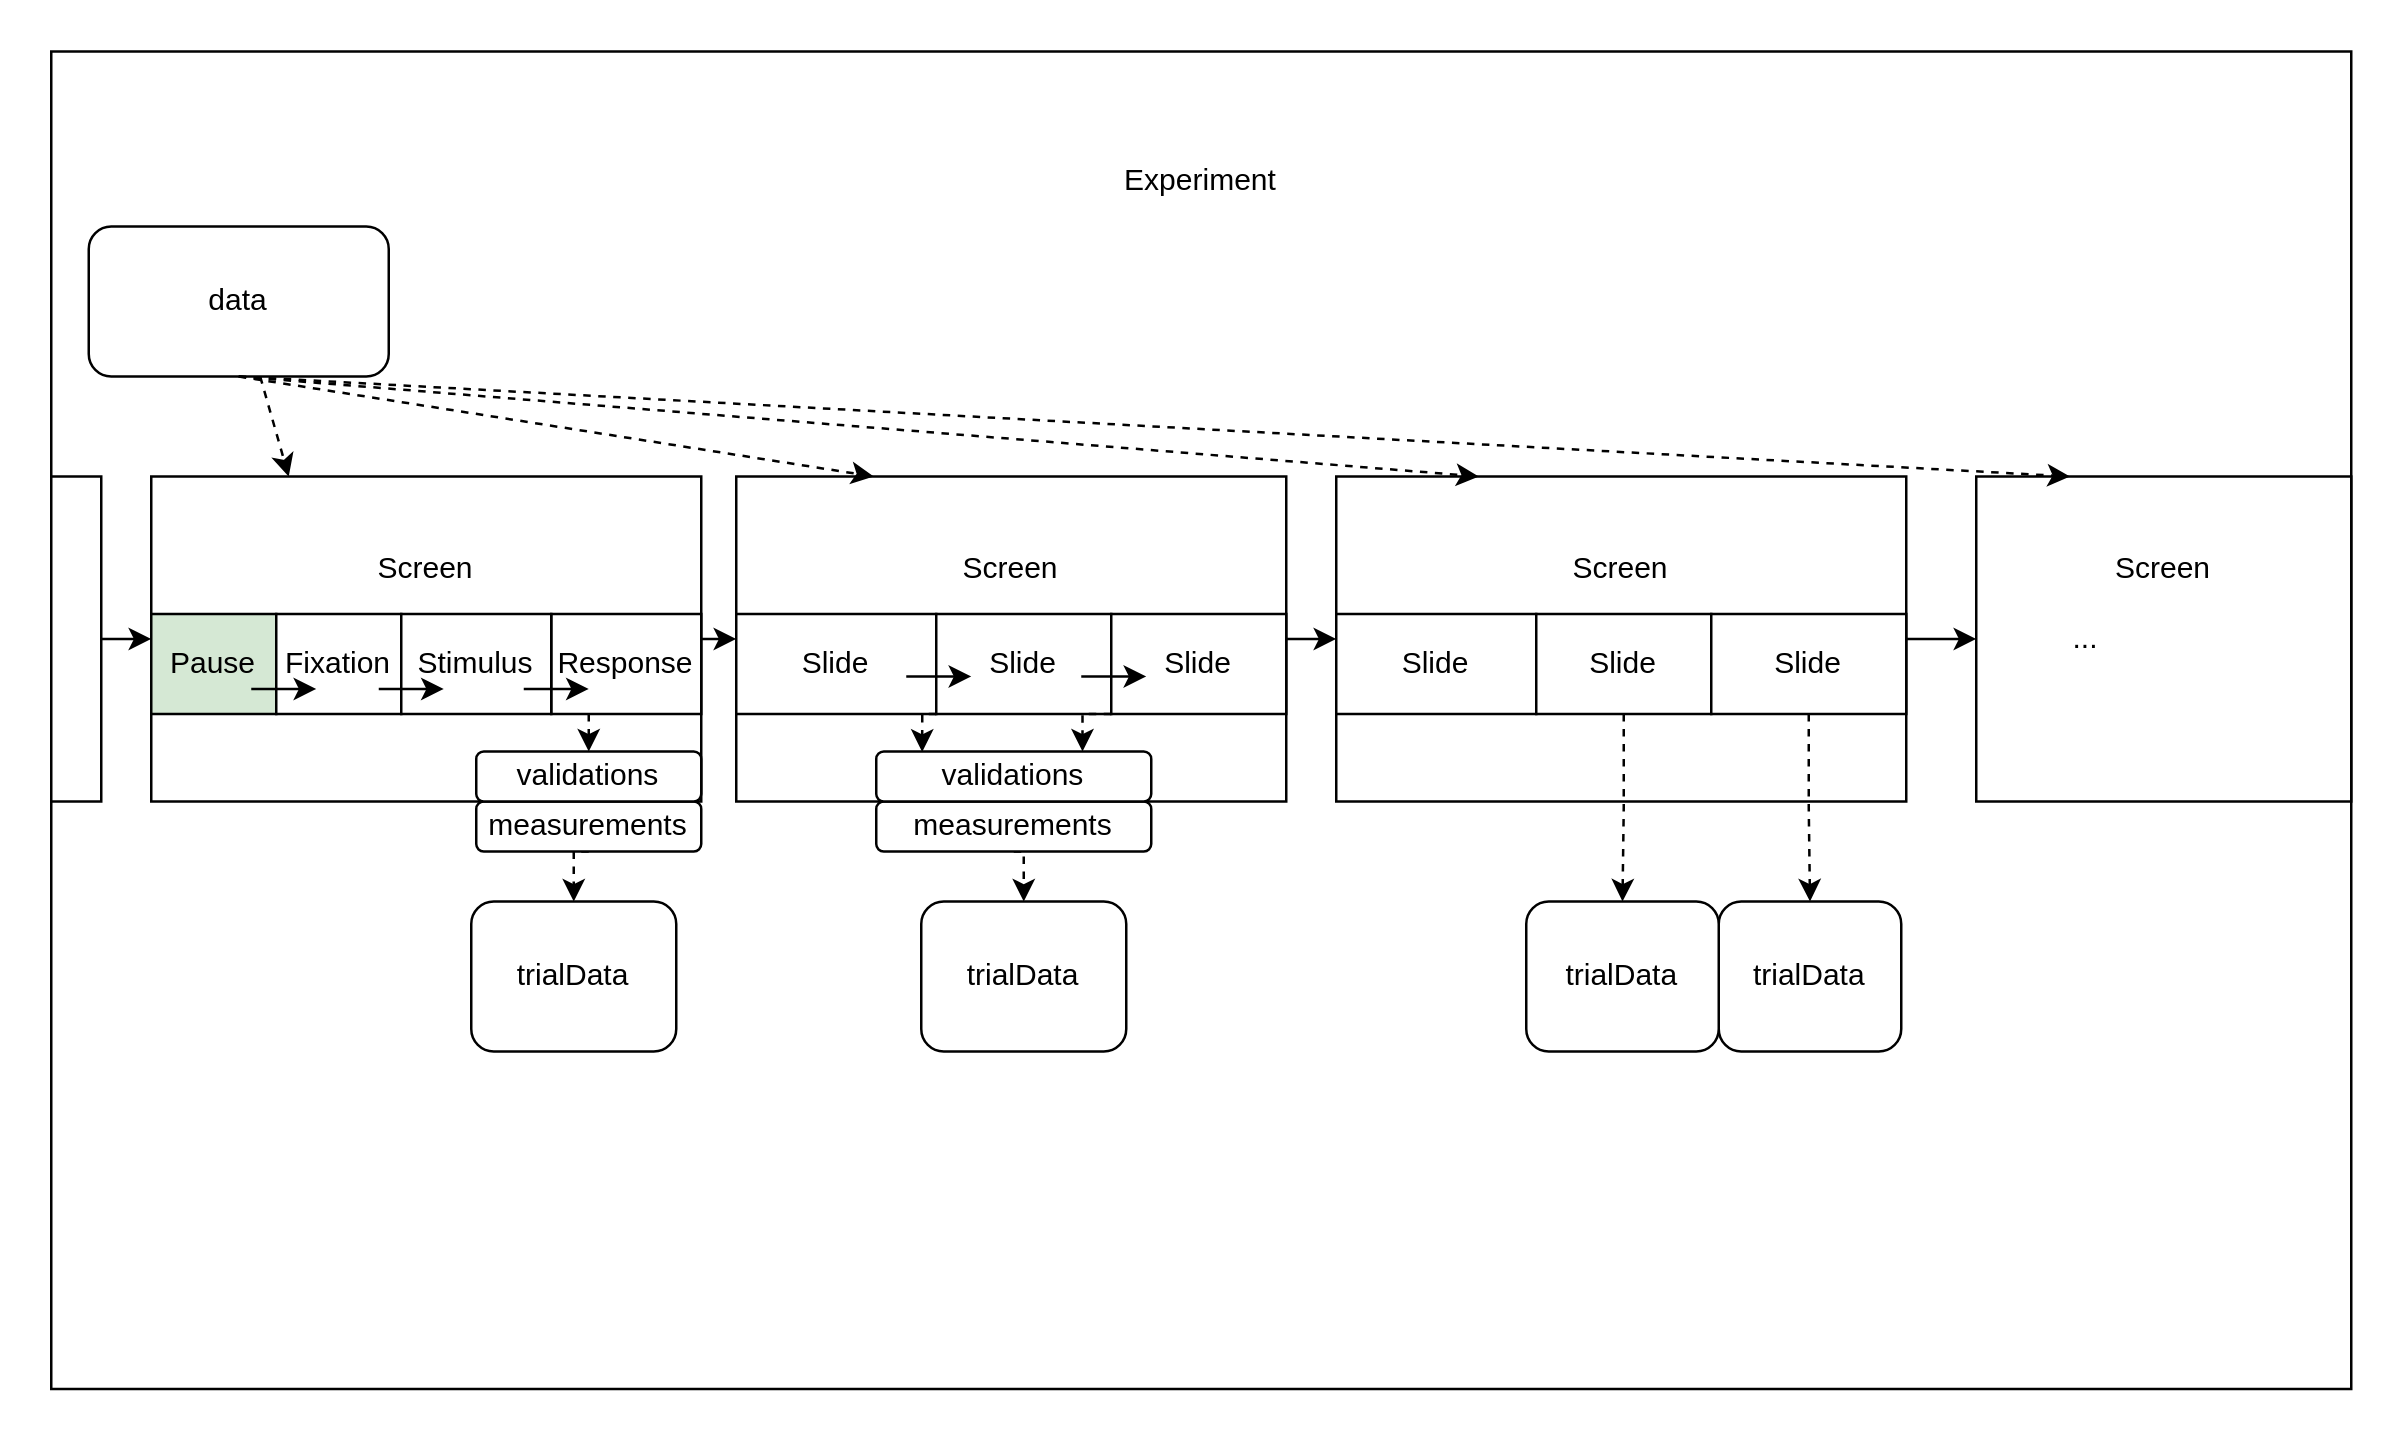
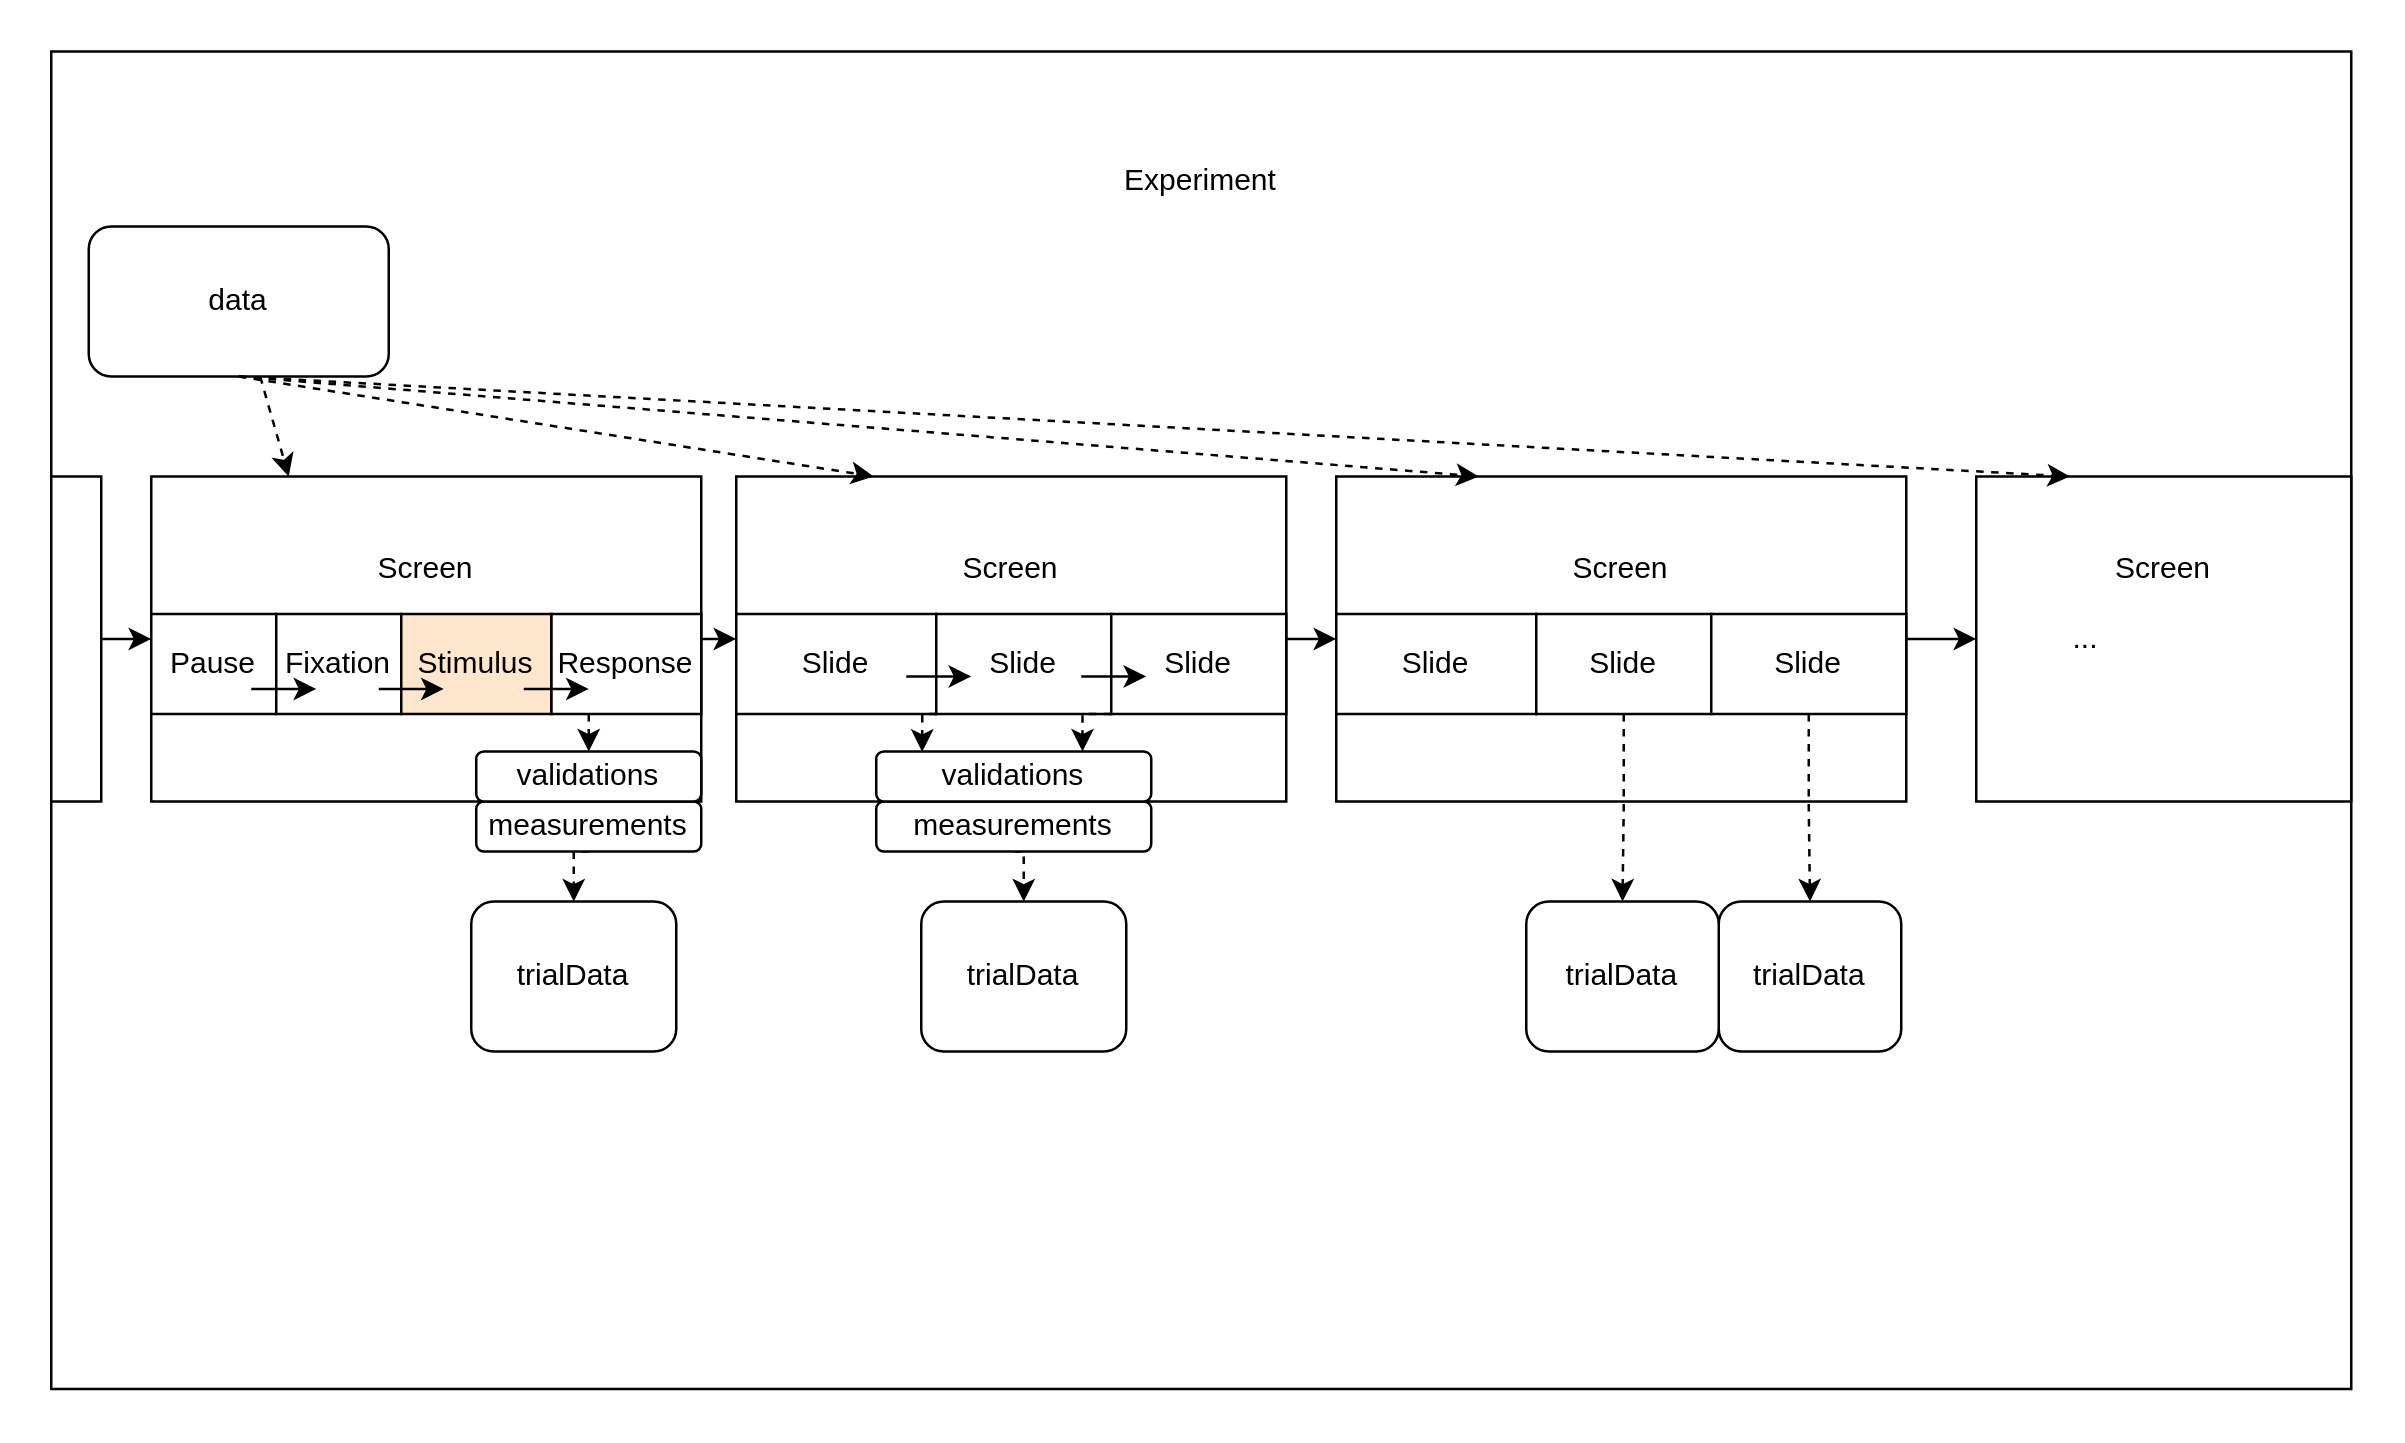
(214, 664) -> (214, 664)
(476, 664) -> (476, 664)
